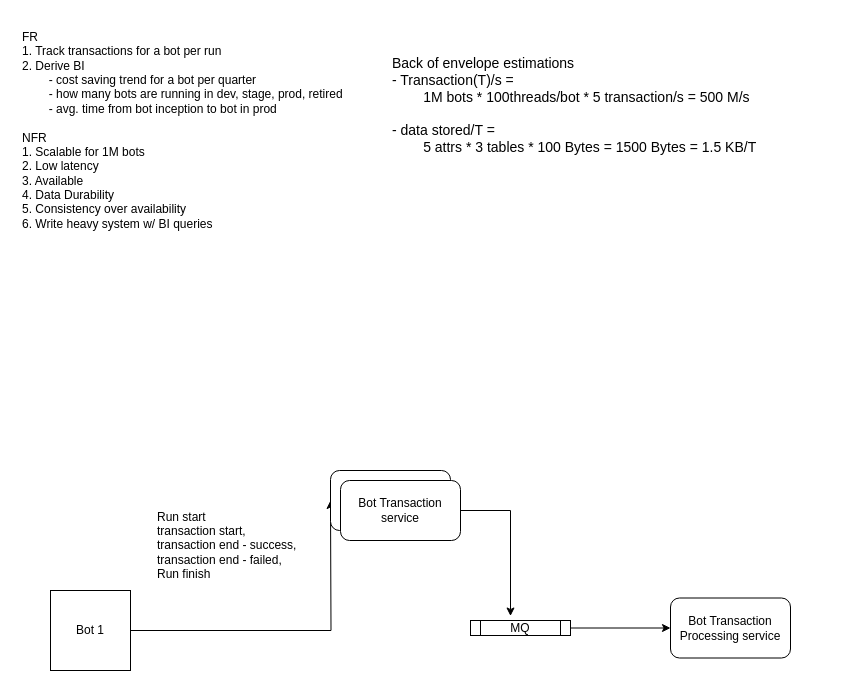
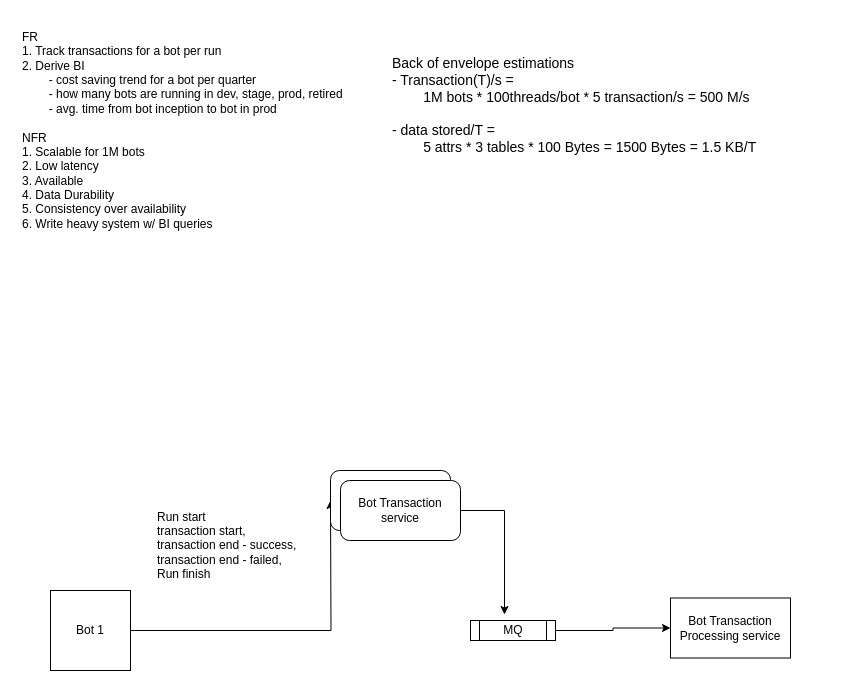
(521, 628) -> (513, 631)
(731, 628) -> (731, 628)
